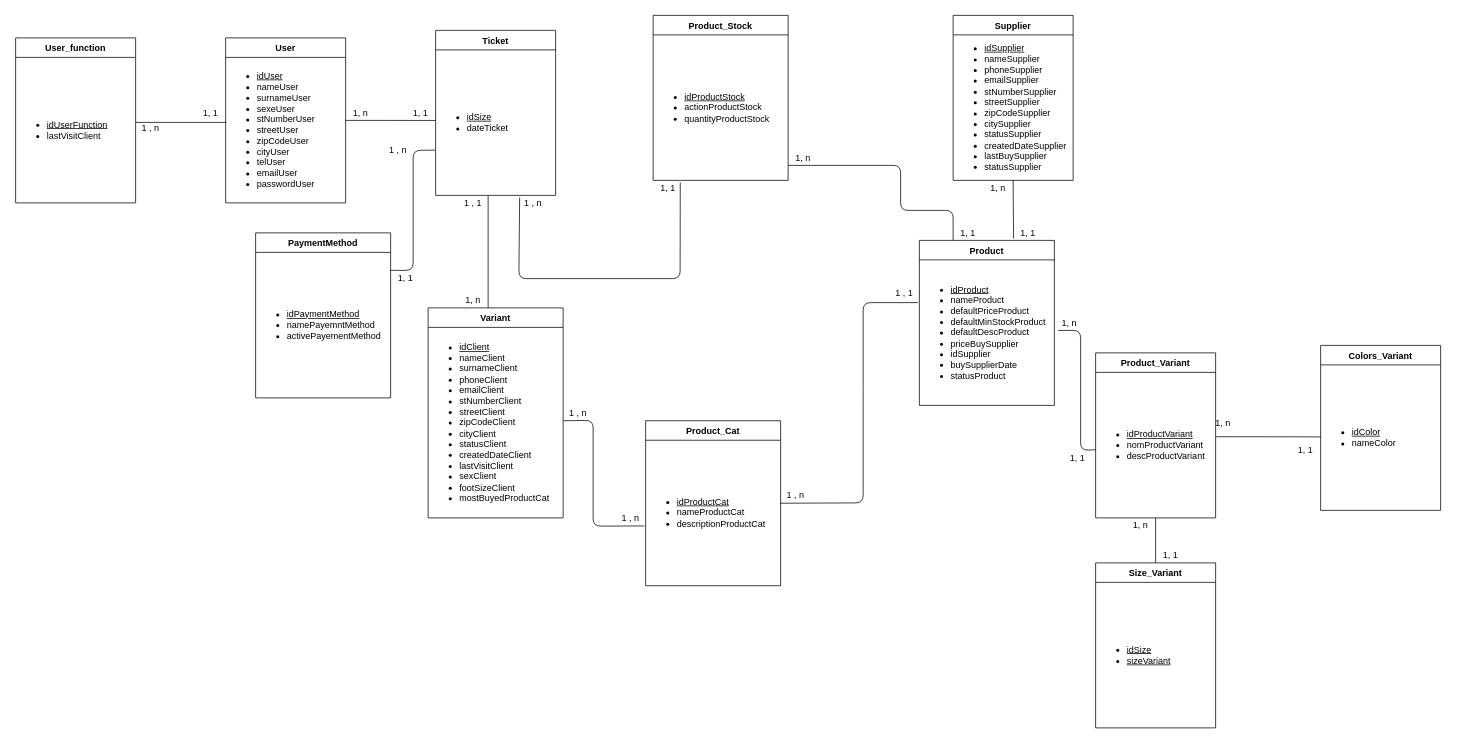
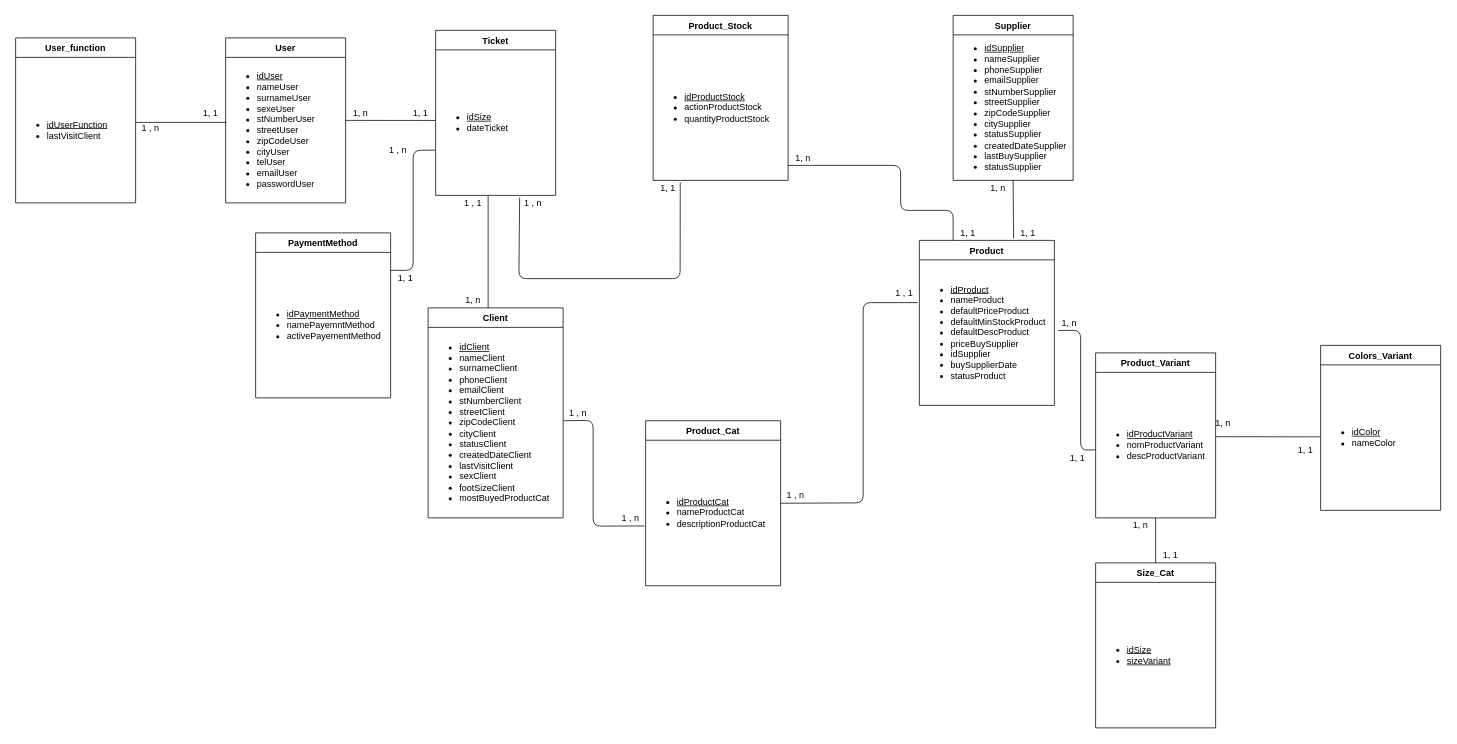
(495, 318) -> (495, 318)
(1155, 573) -> (1155, 573)
